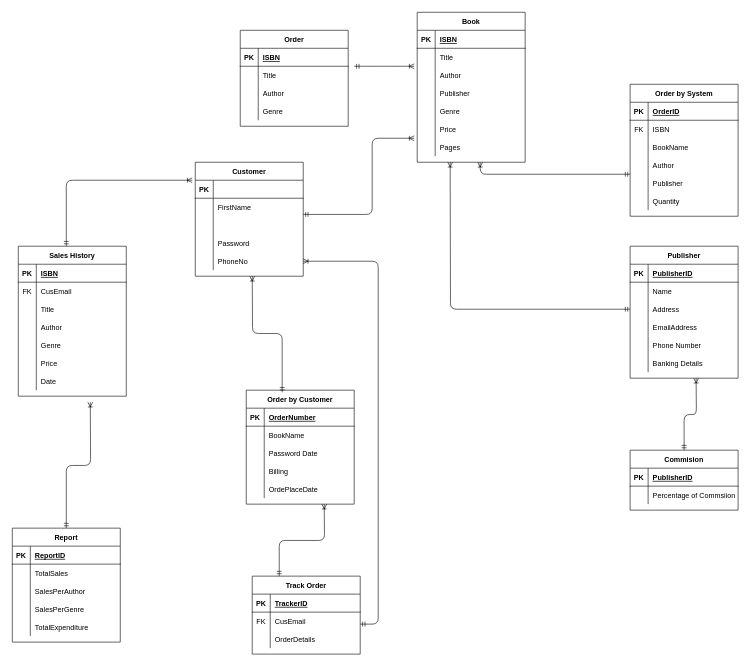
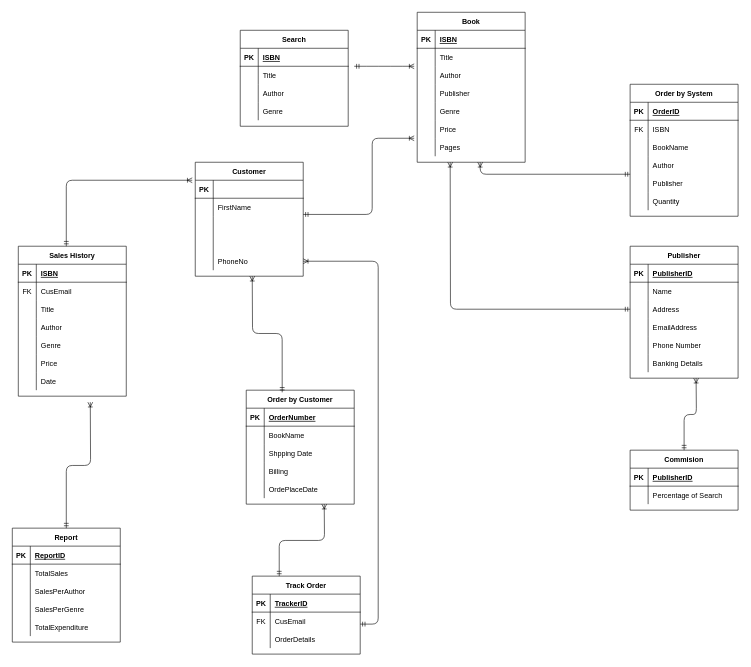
(294, 40) -> (294, 40)
(258, 243) -> none
(294, 454) -> (291, 454)
(695, 496) -> (691, 496)
